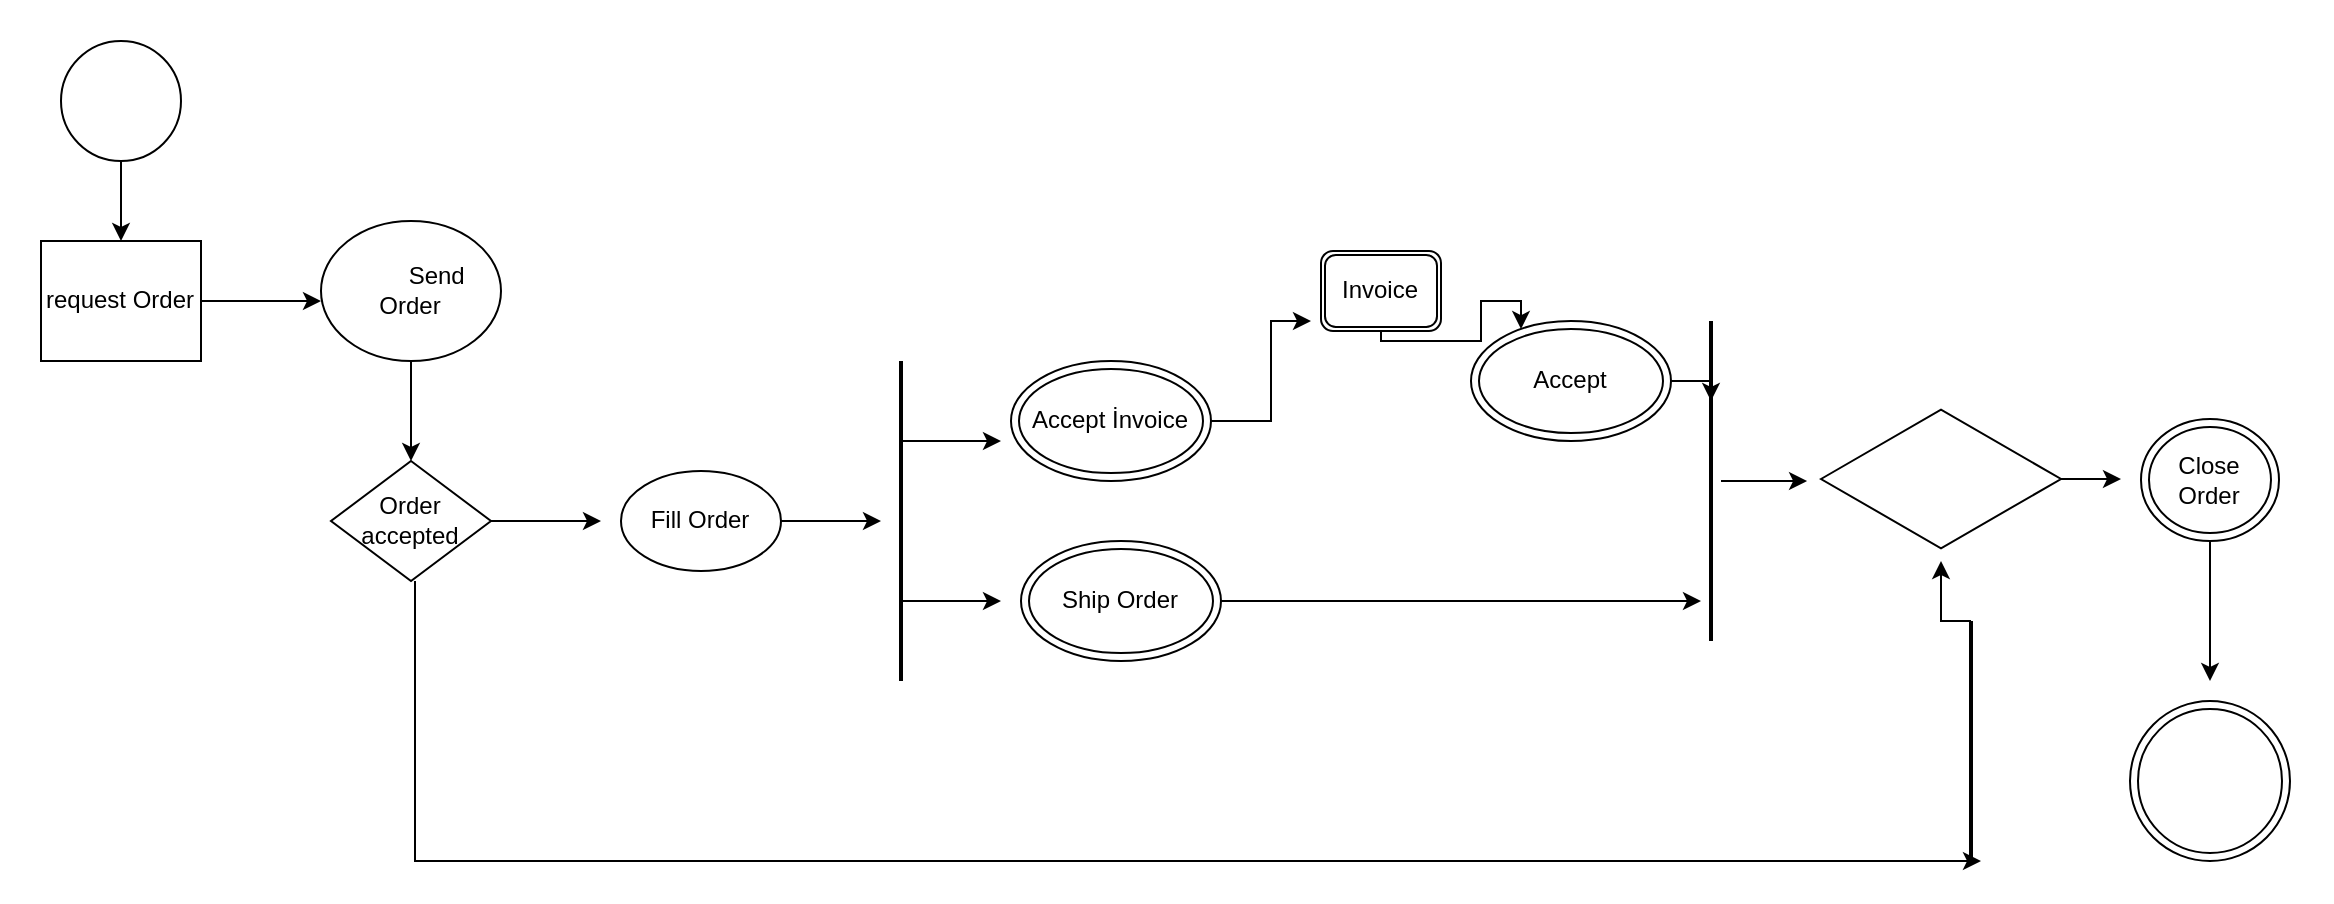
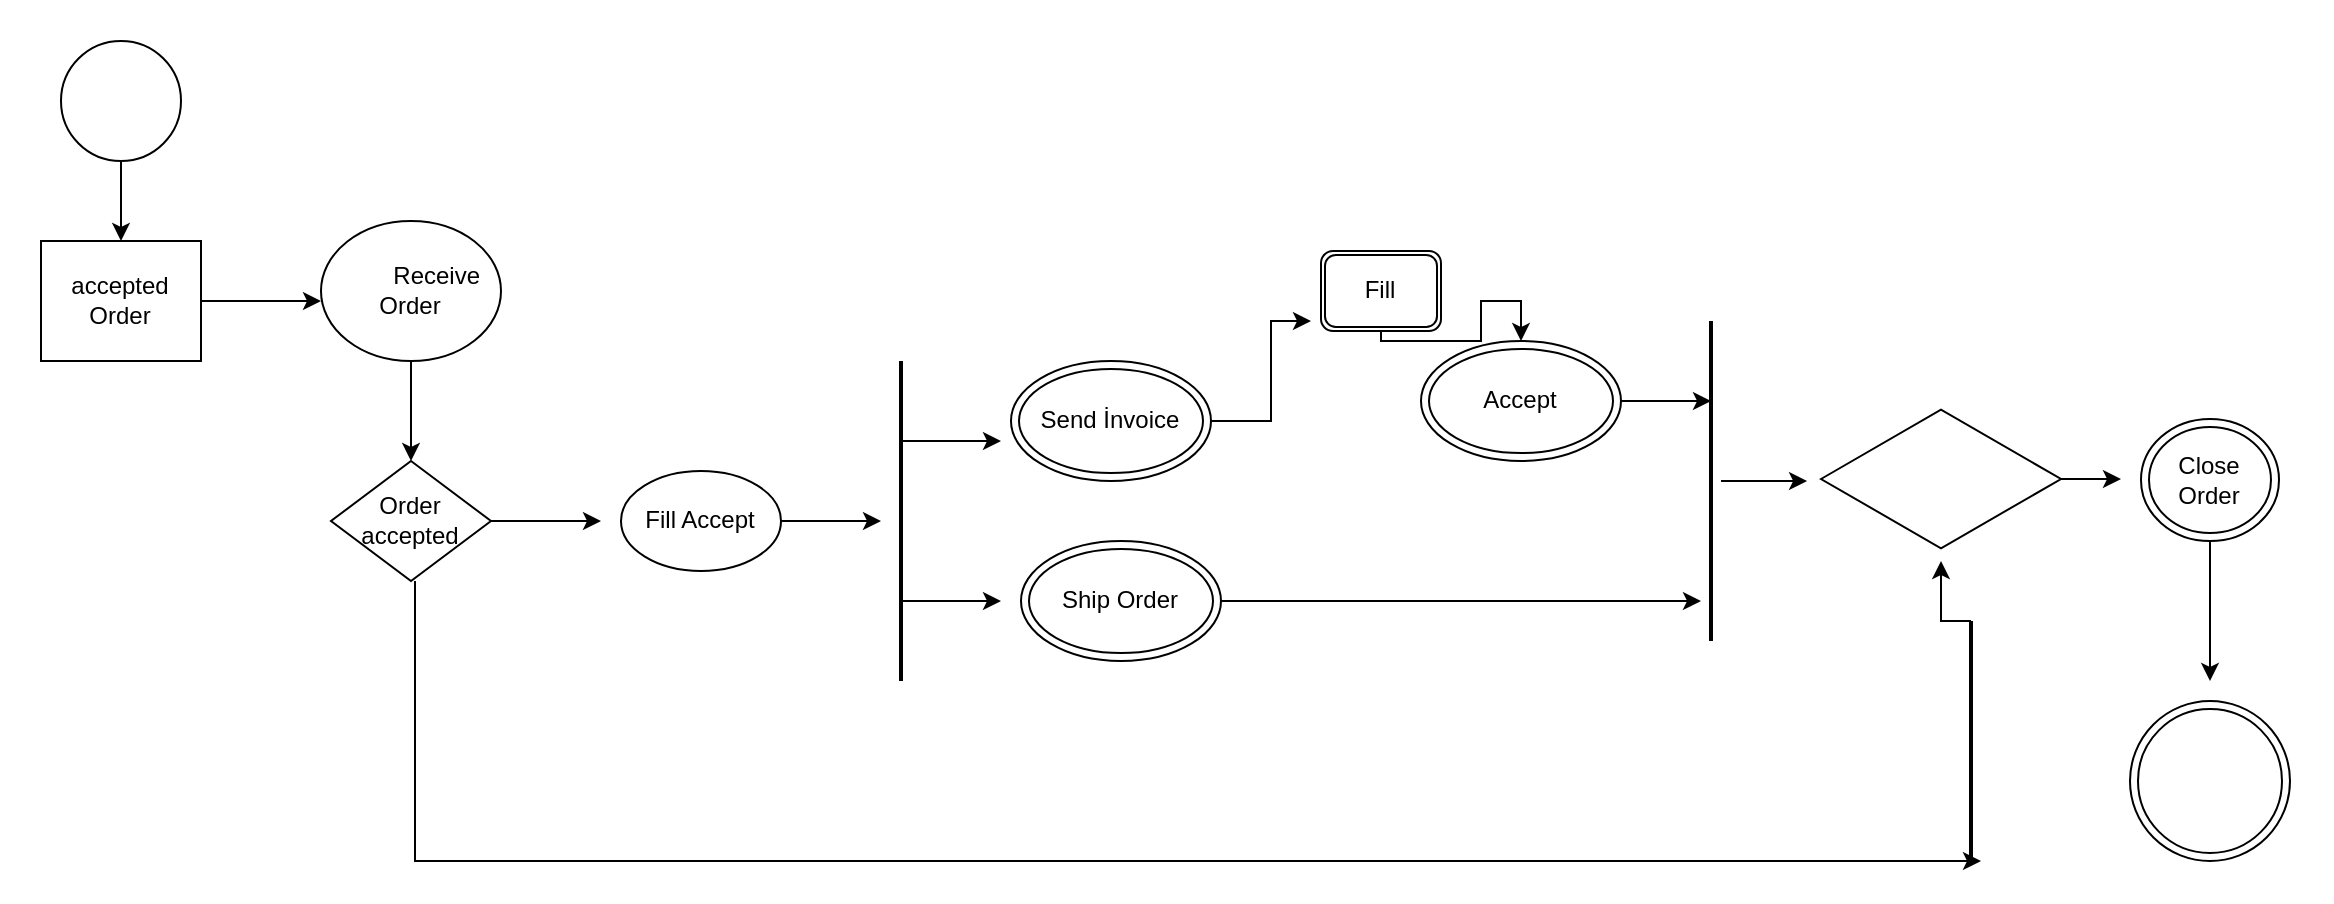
(411, 291) -> (411, 291)
(1381, 291) -> (1381, 291)
(121, 301) -> (121, 301)
(1571, 381) -> (1521, 401)
(1111, 421) -> (1111, 421)
(701, 521) -> (701, 521)
